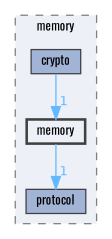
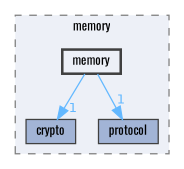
(56, 90) -> (74, 91)
